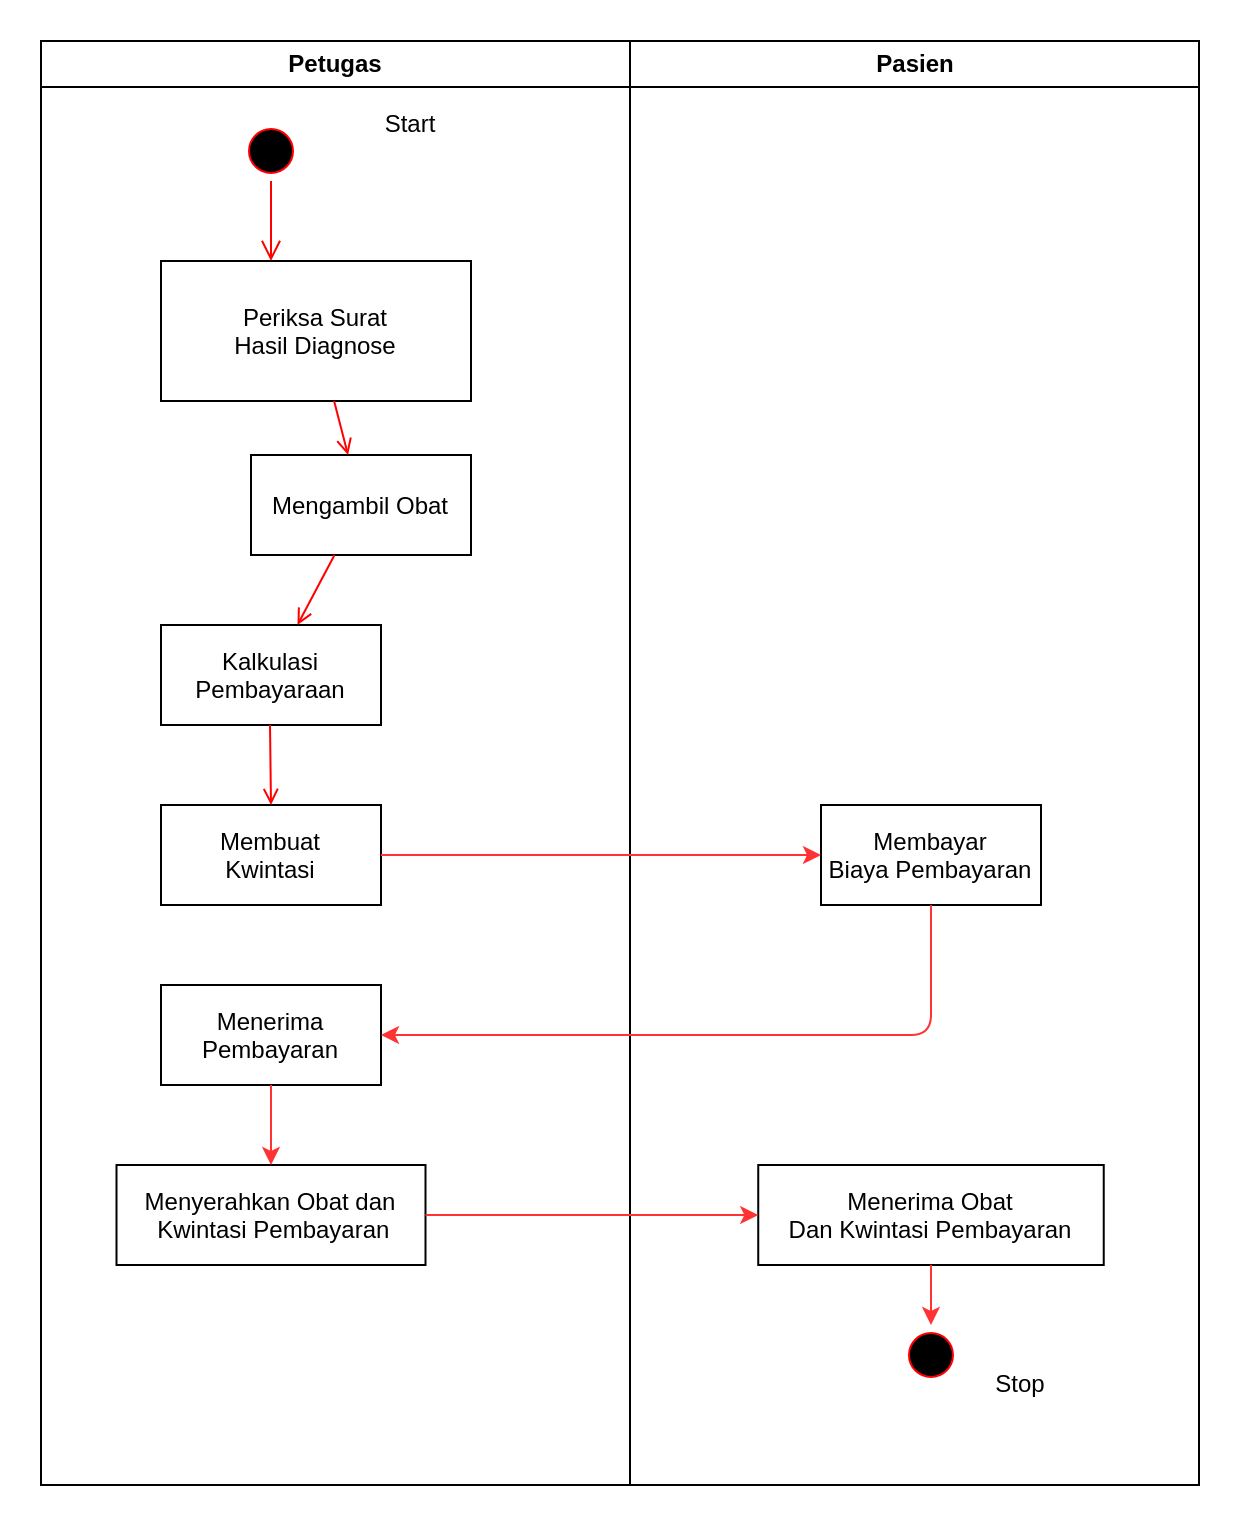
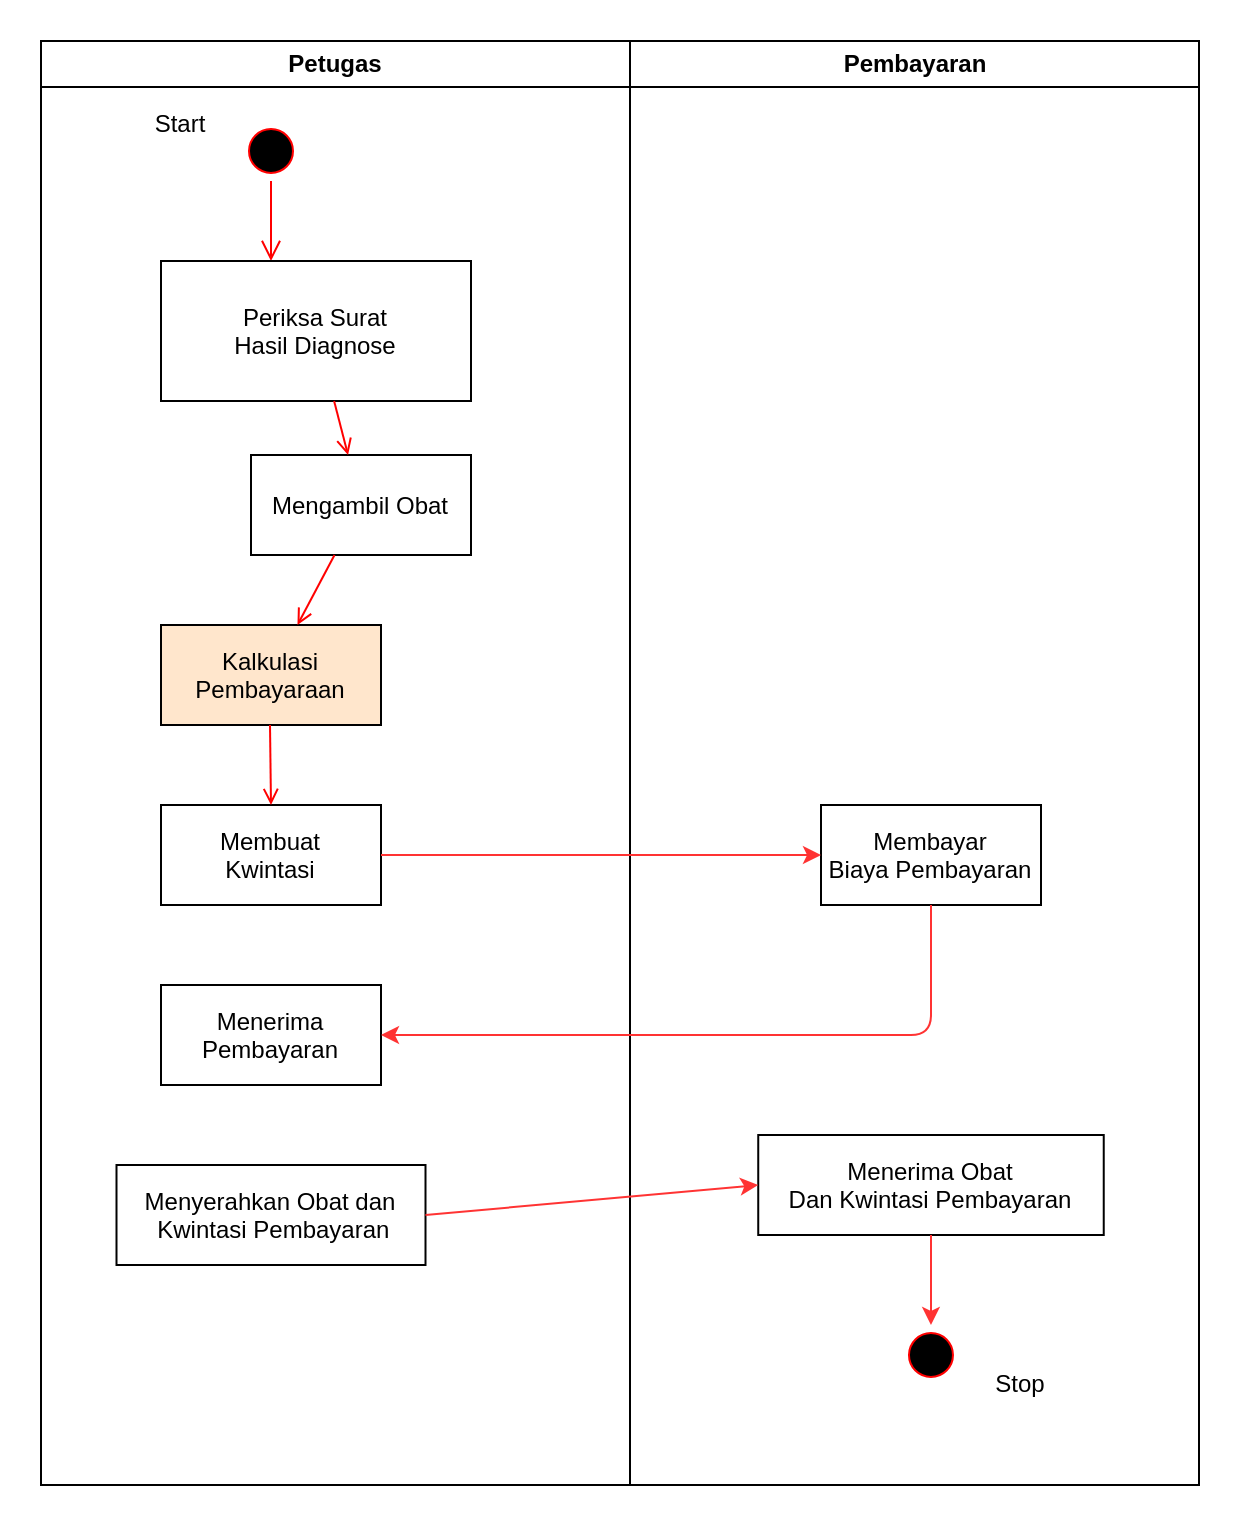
(916, 65) -> (916, 65)
(411, 125) -> (181, 125)
(271, 675) -> (271, 675)
(271, 1118) -> none
(931, 1215) -> (931, 1185)
